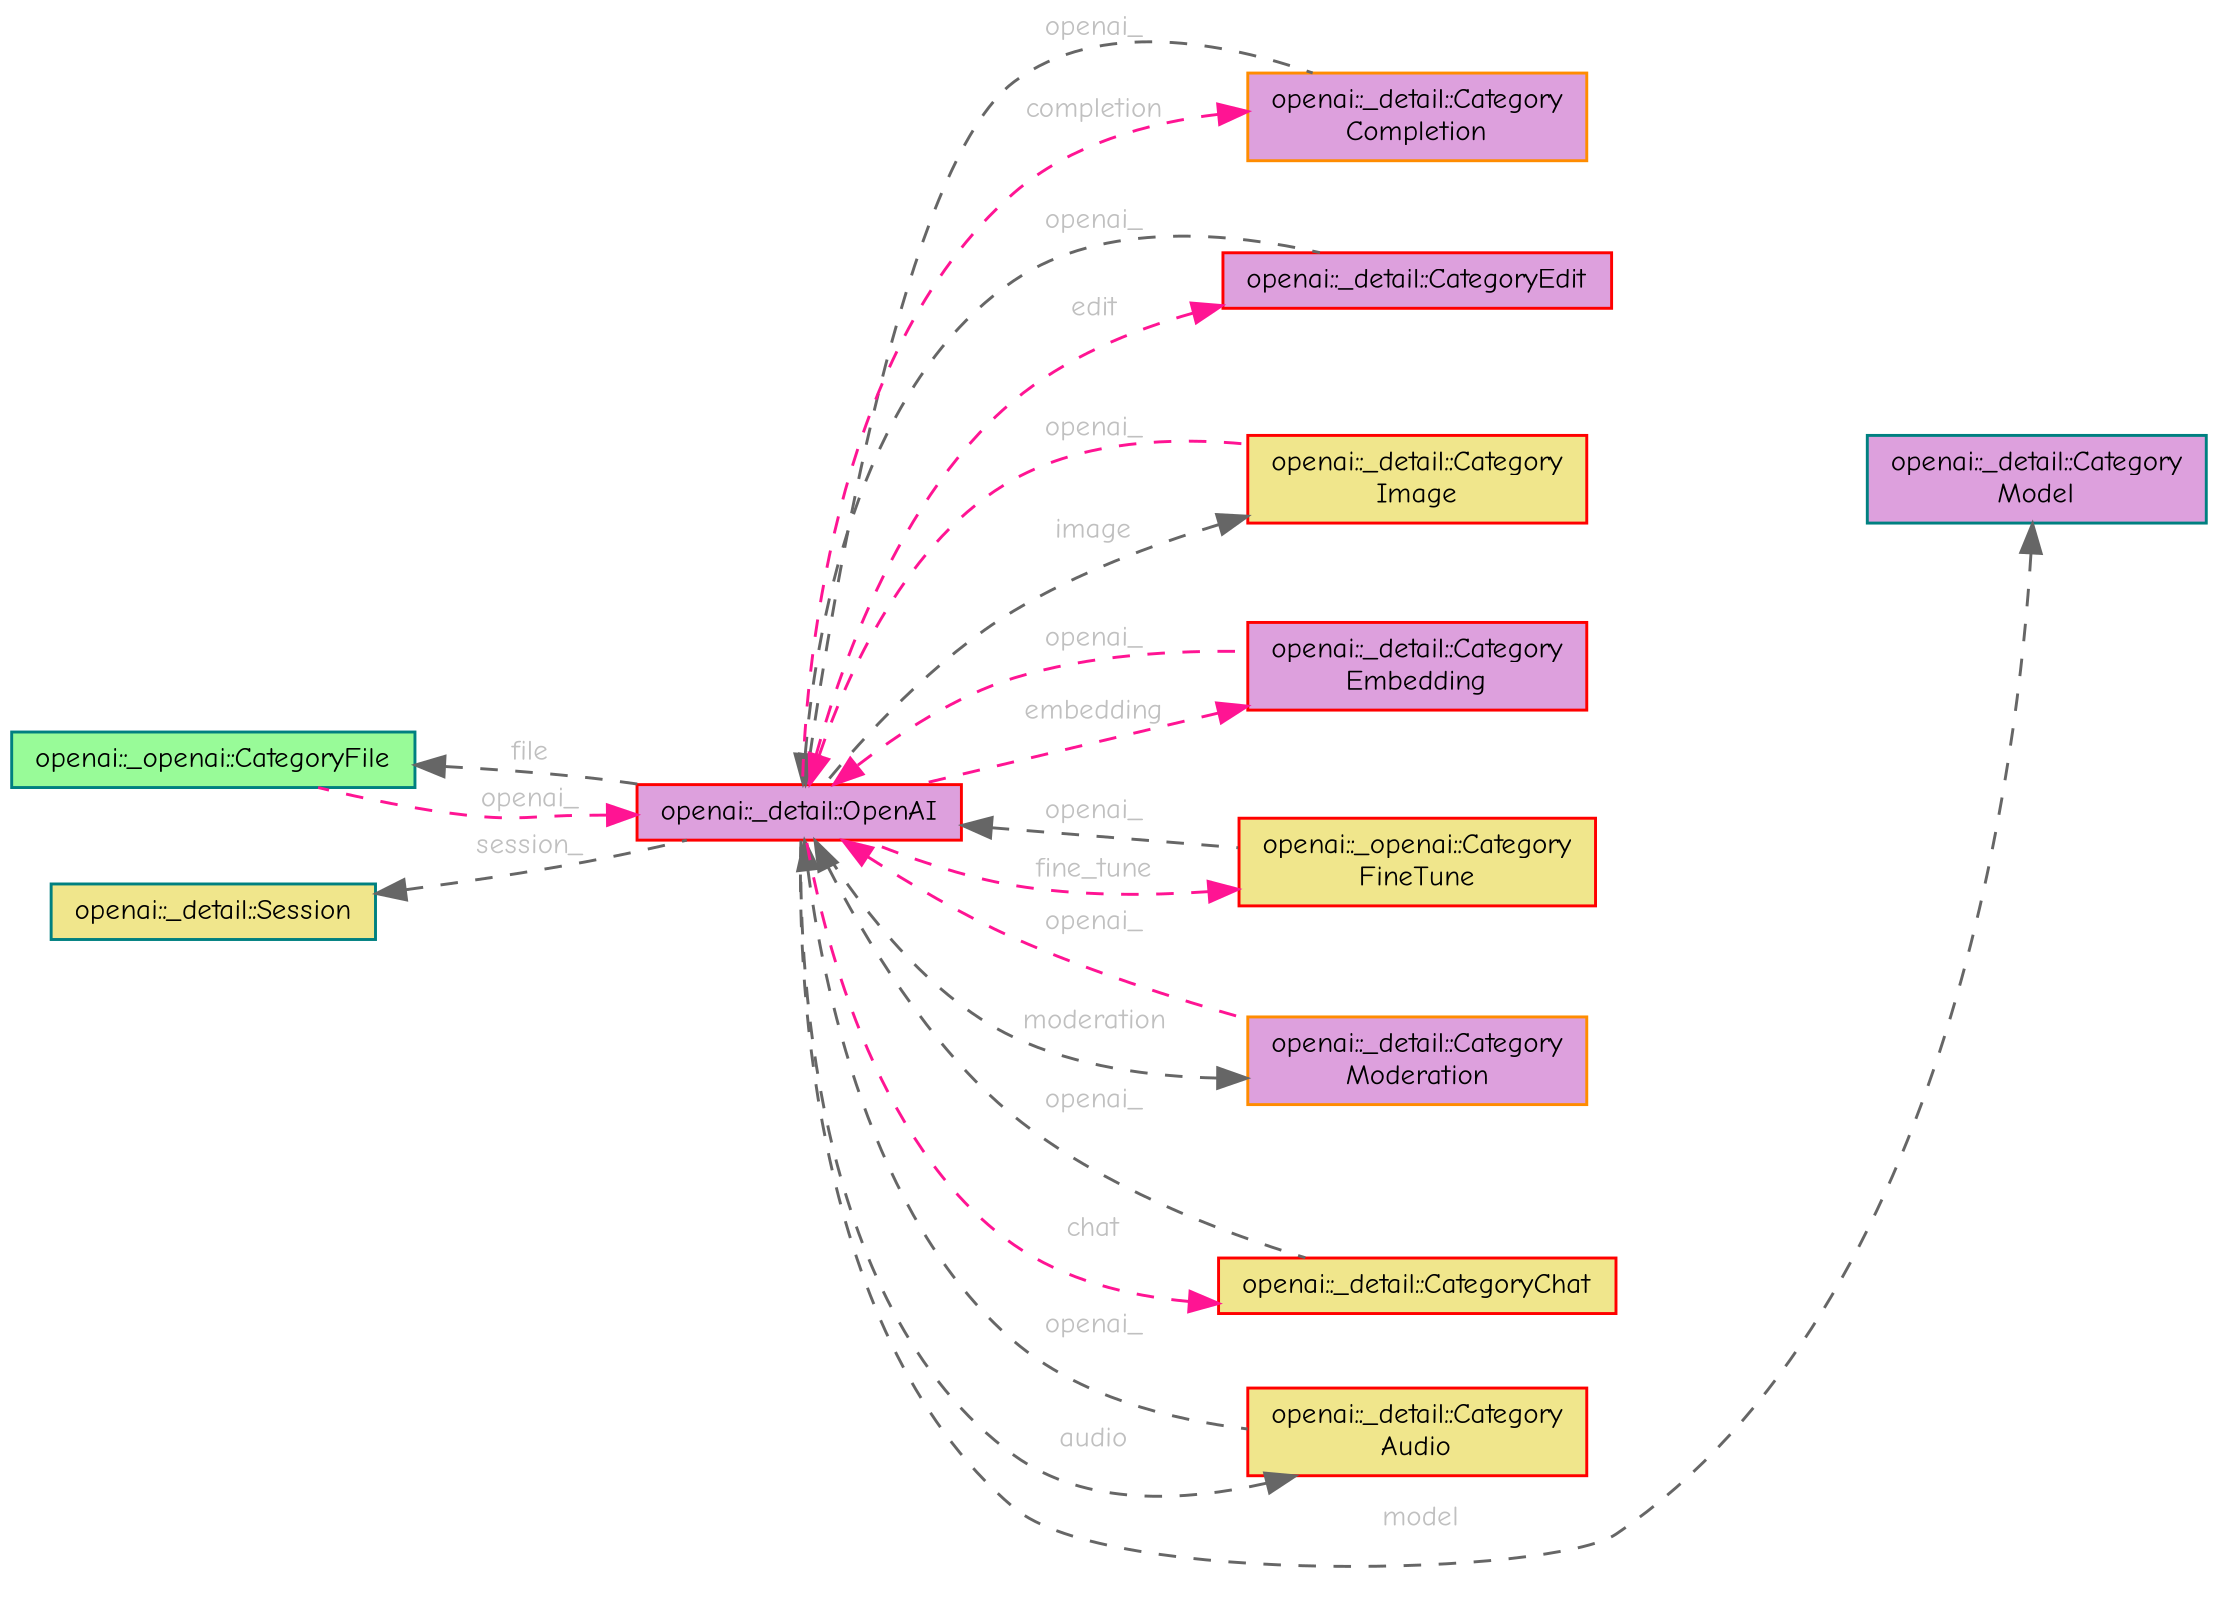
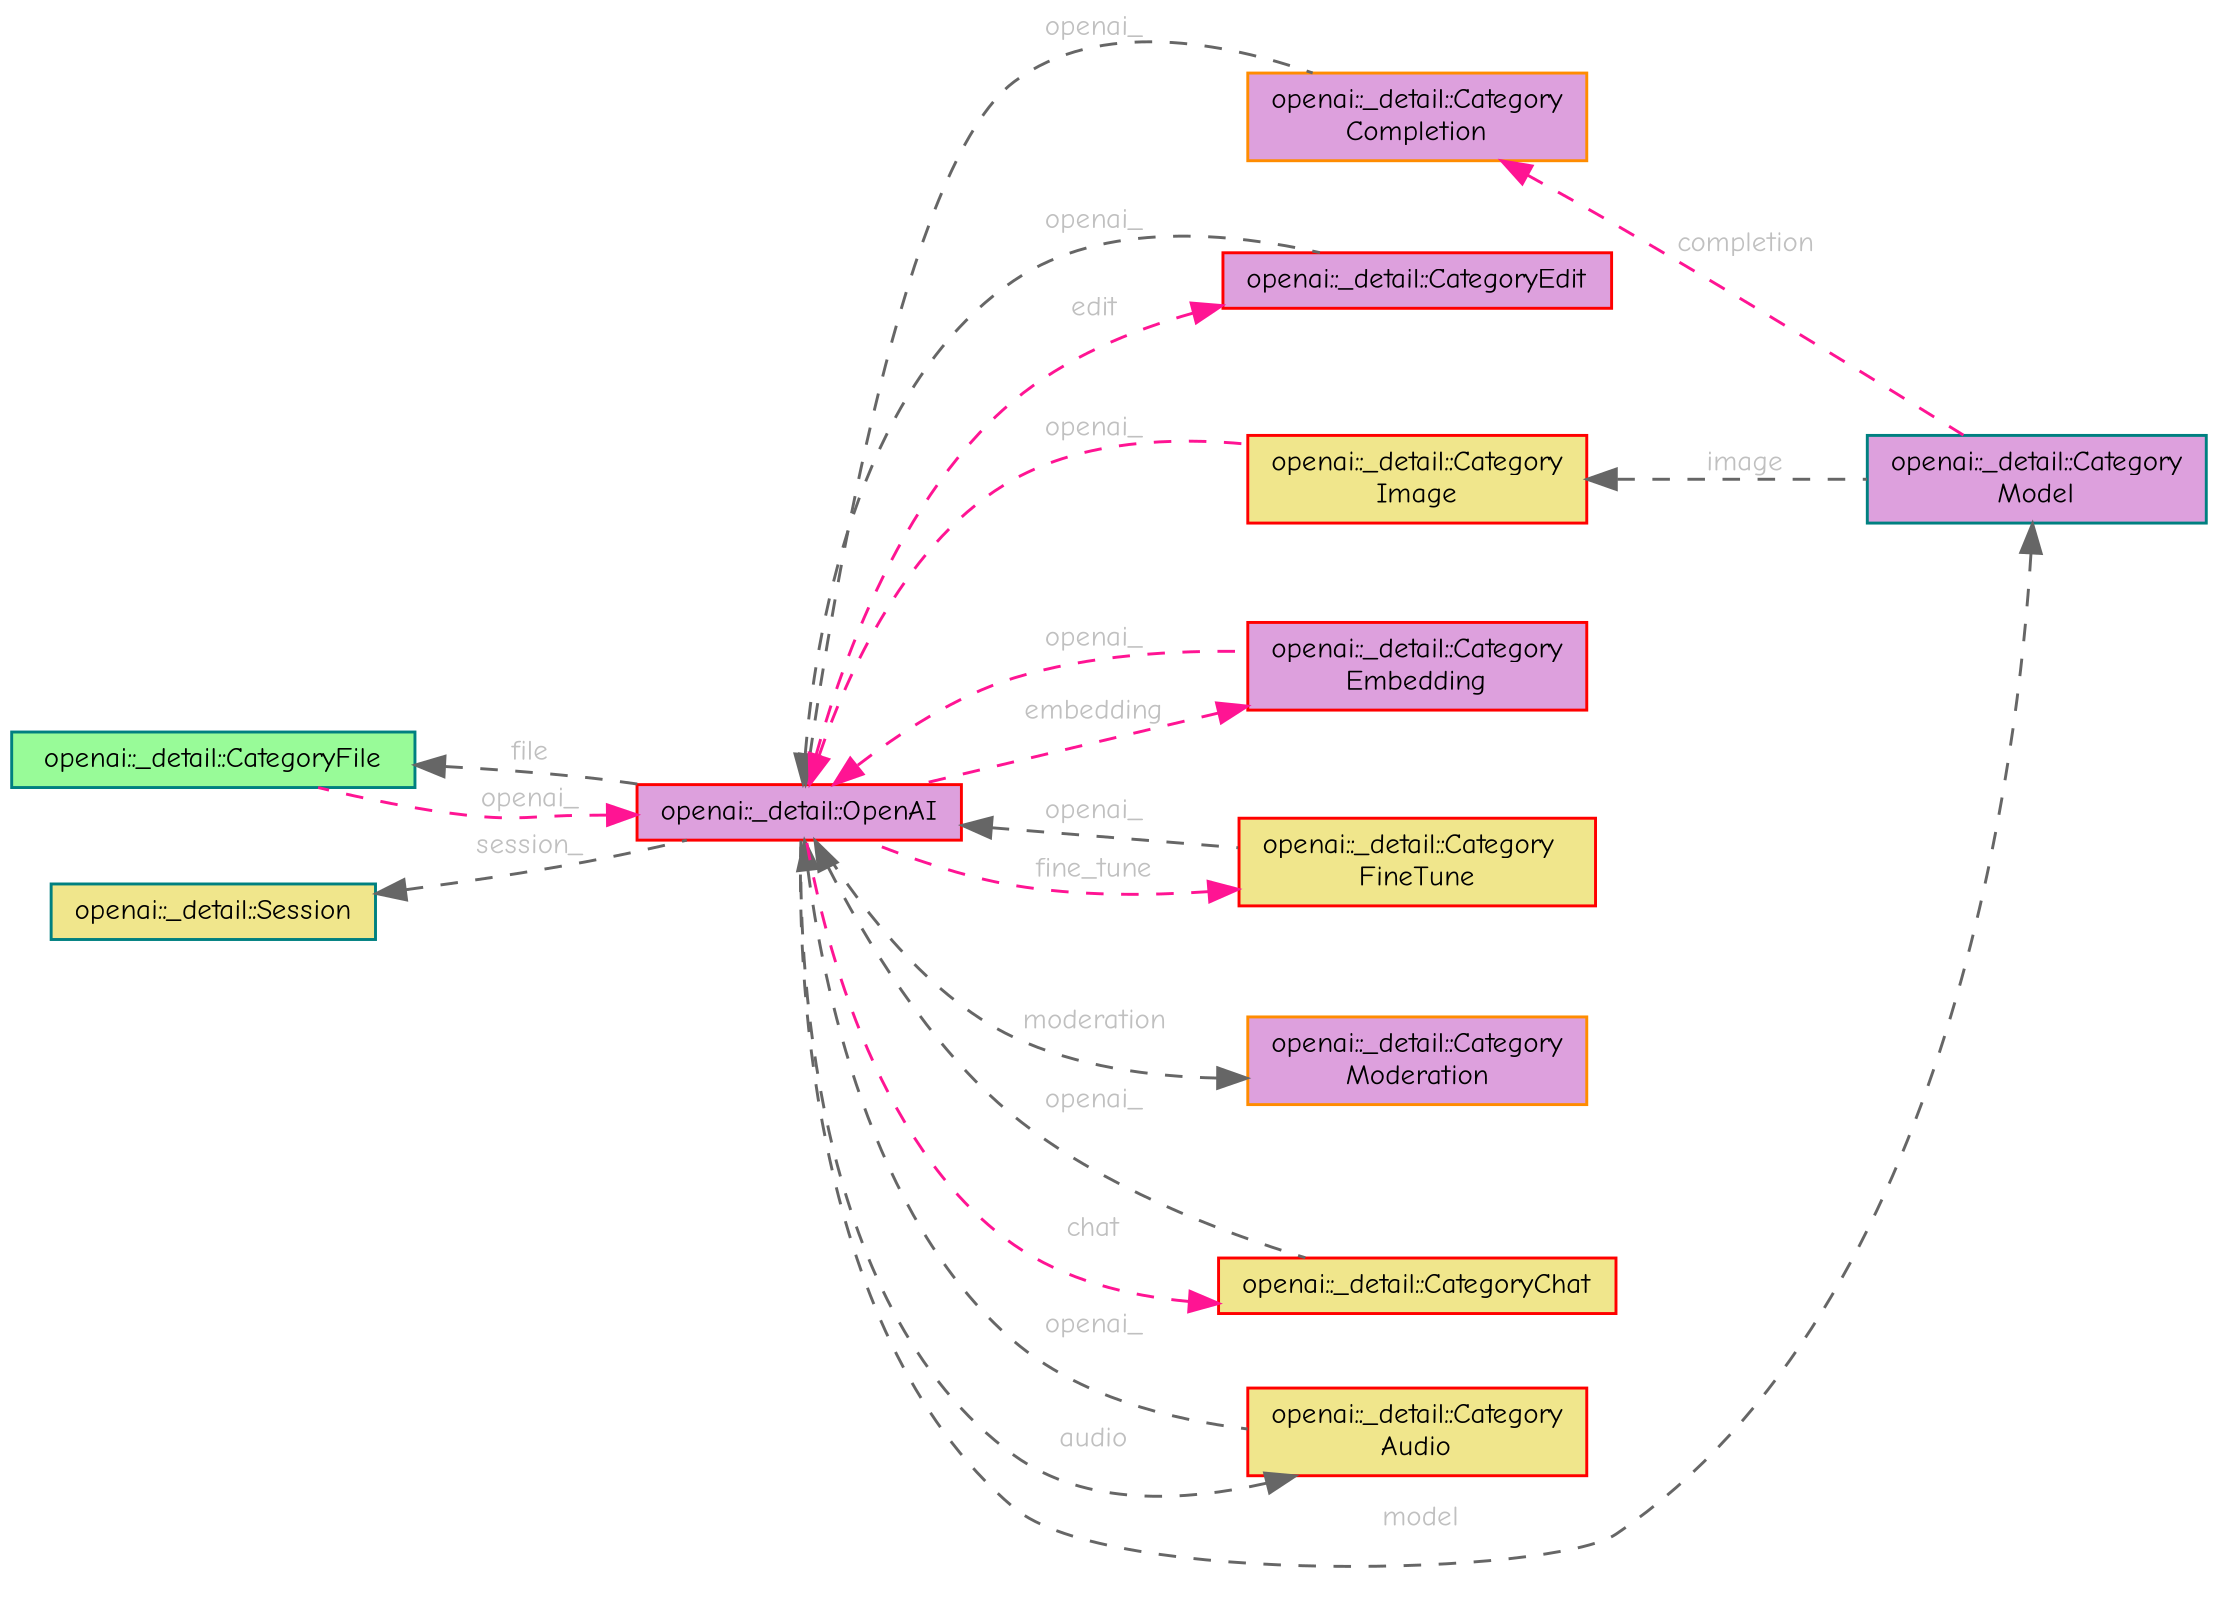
(923, 306) -> (1747, 303)
(1000, 620) -> (1742, 479)
(213, 760) -> (213, 760)
(1417, 862) -> (1417, 862)
(1051, 953) -> none
